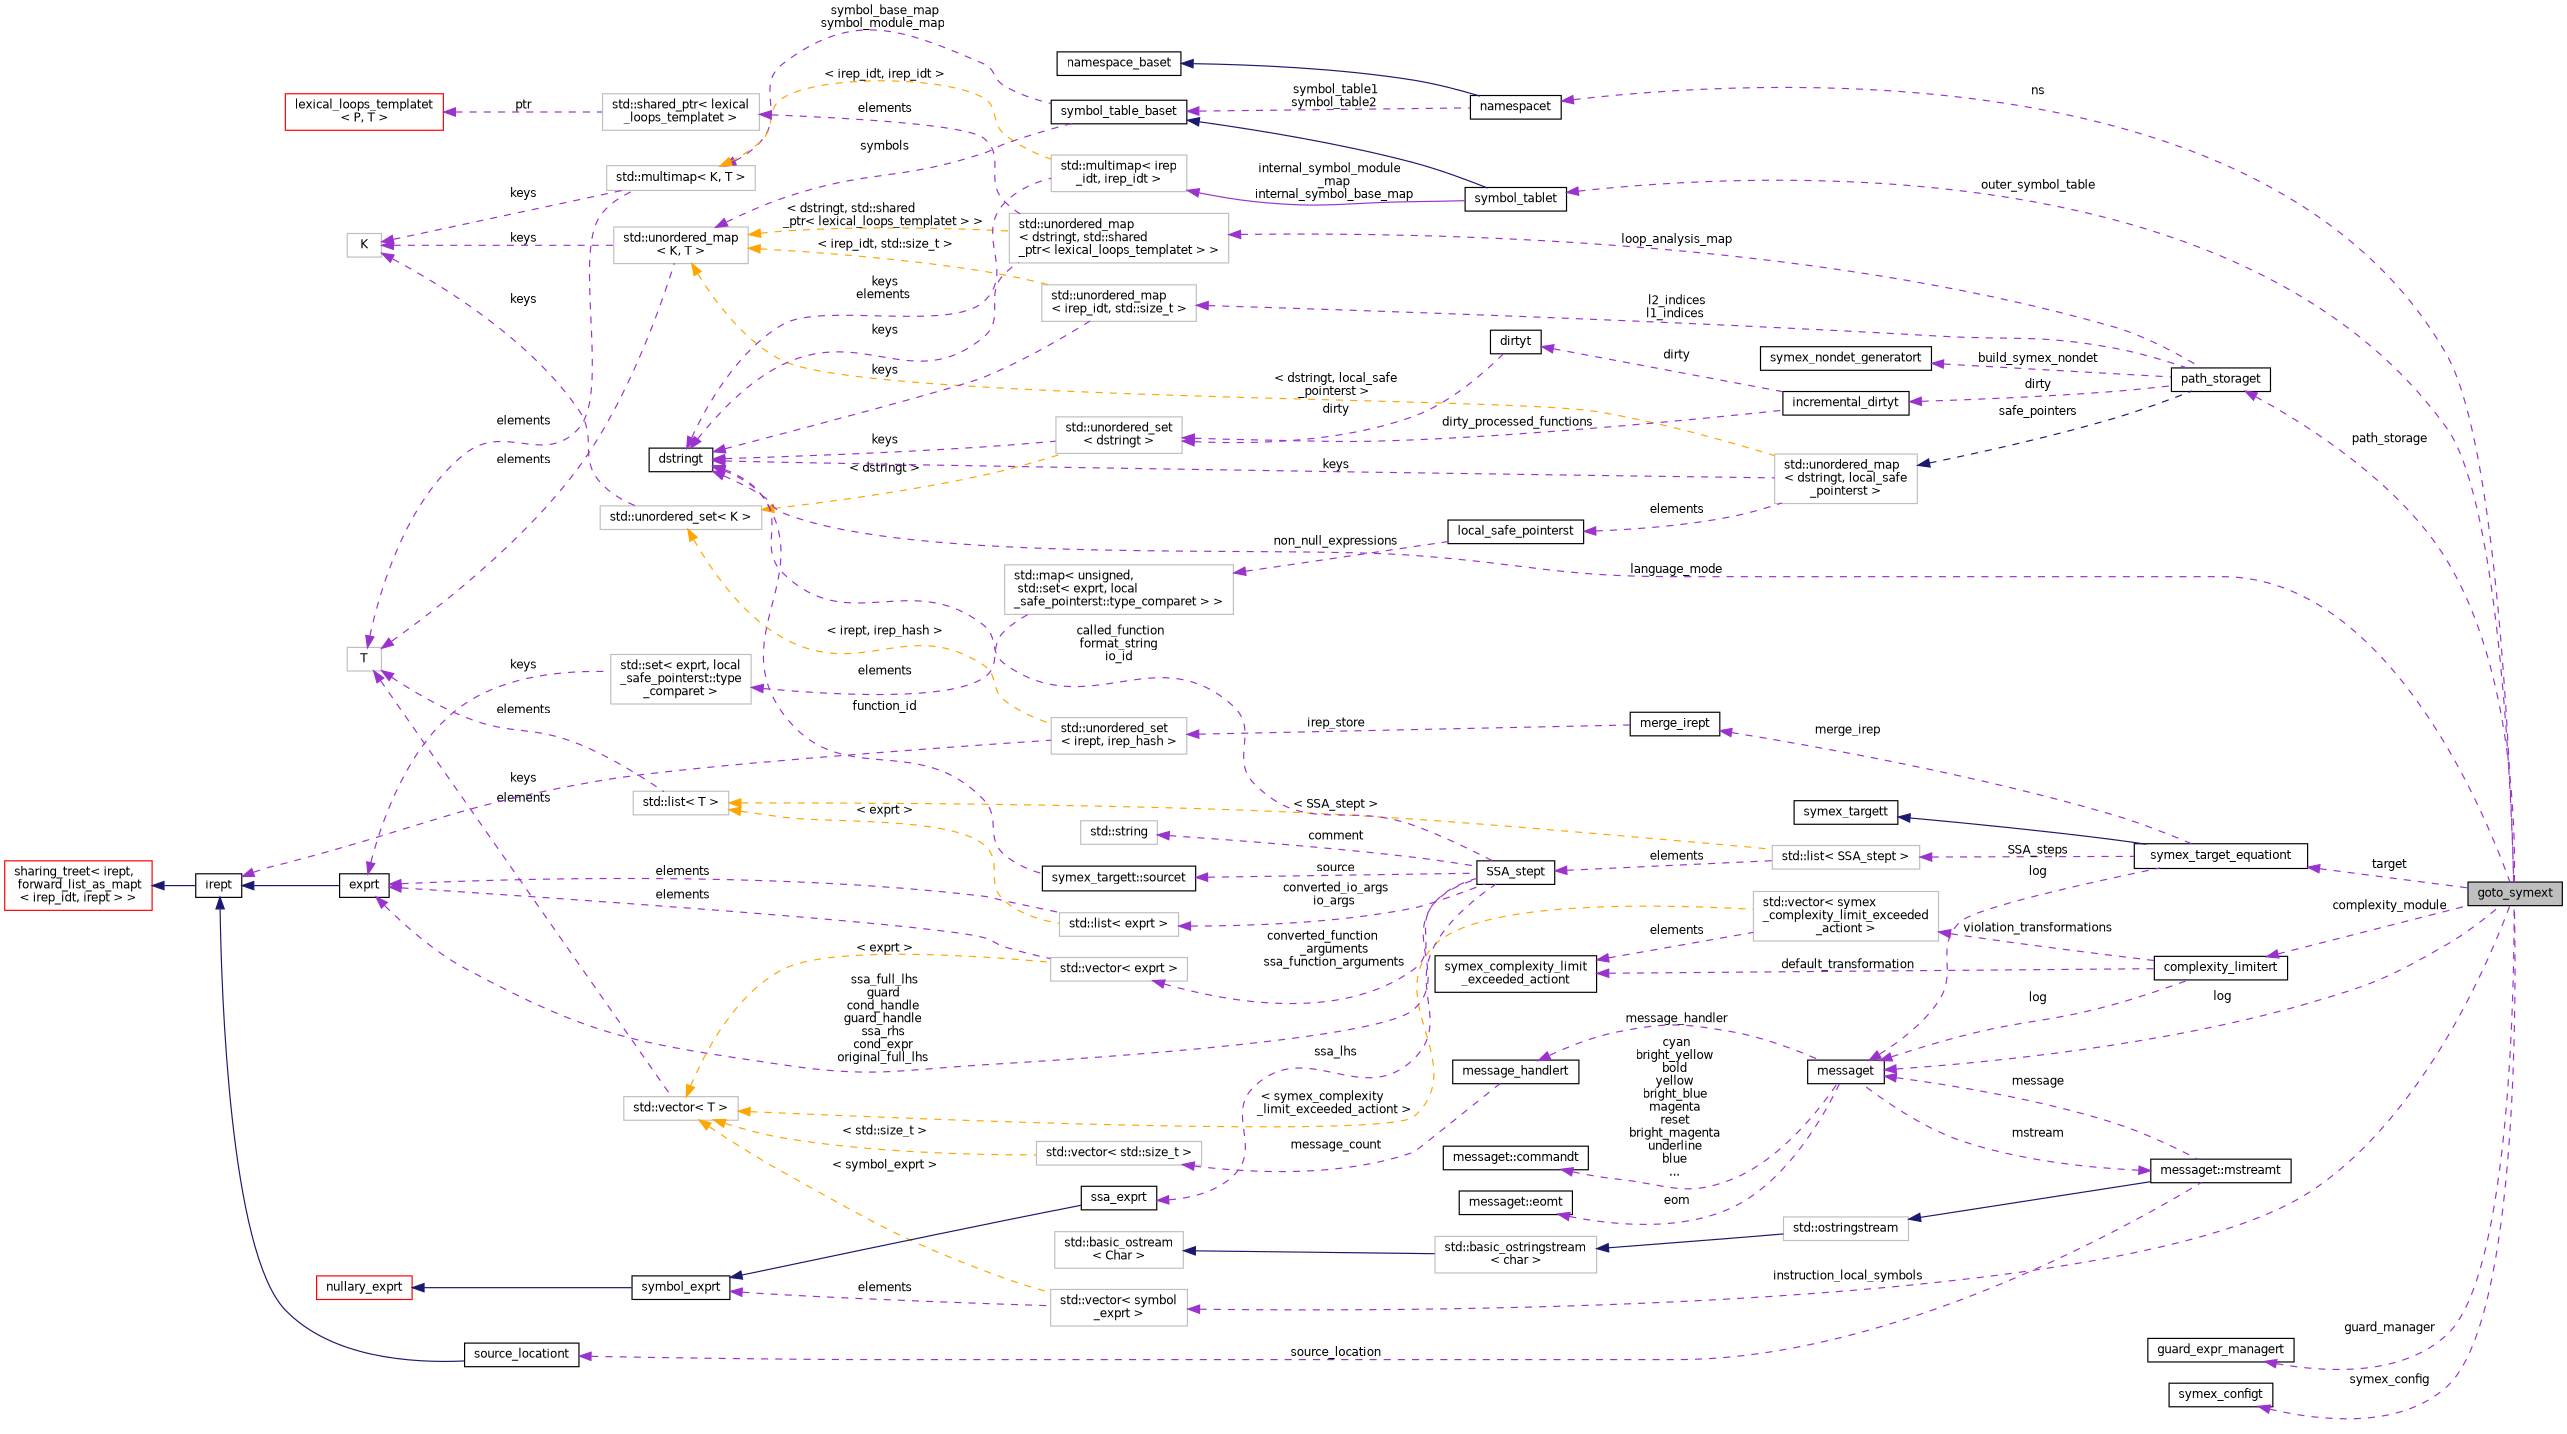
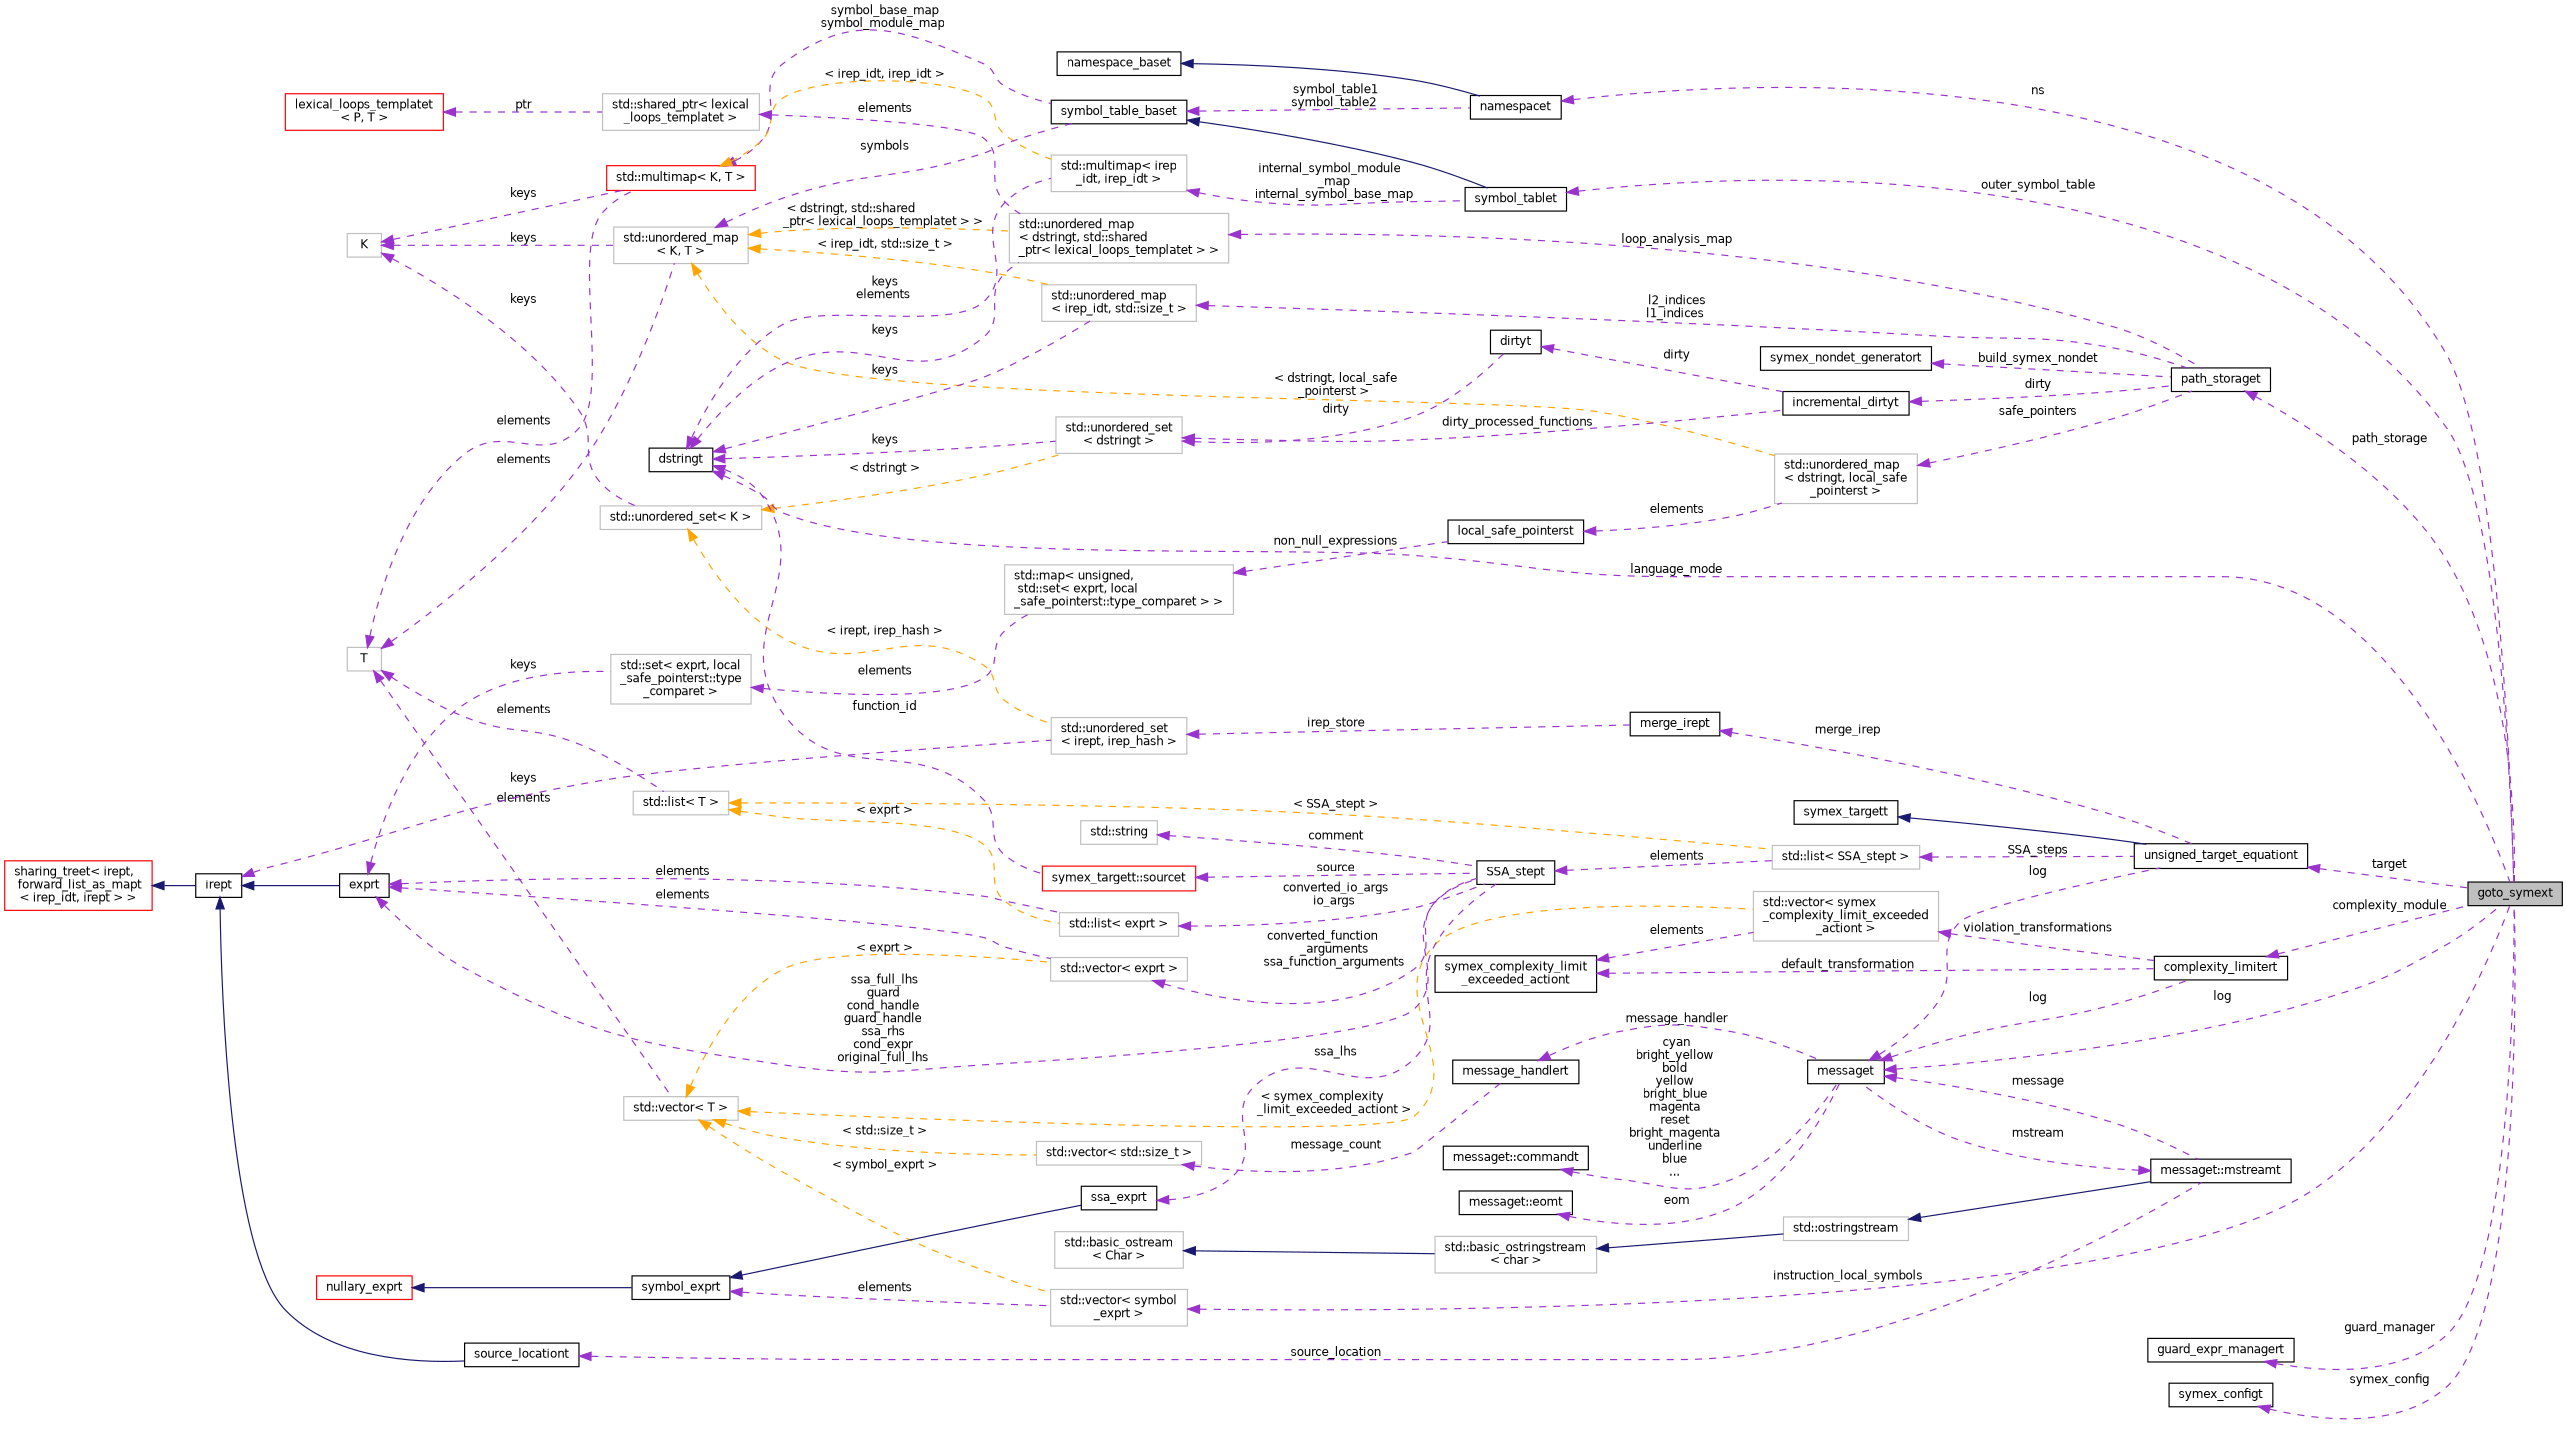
(681, 178) -> (681, 178)
(1331, 205) -> (1331, 205)
(2062, 432) -> (2062, 432)
(1250, 470) -> none
(1097, 685) -> none
(2221, 856) -> (2221, 856)
(1119, 878) -> (1119, 878)
